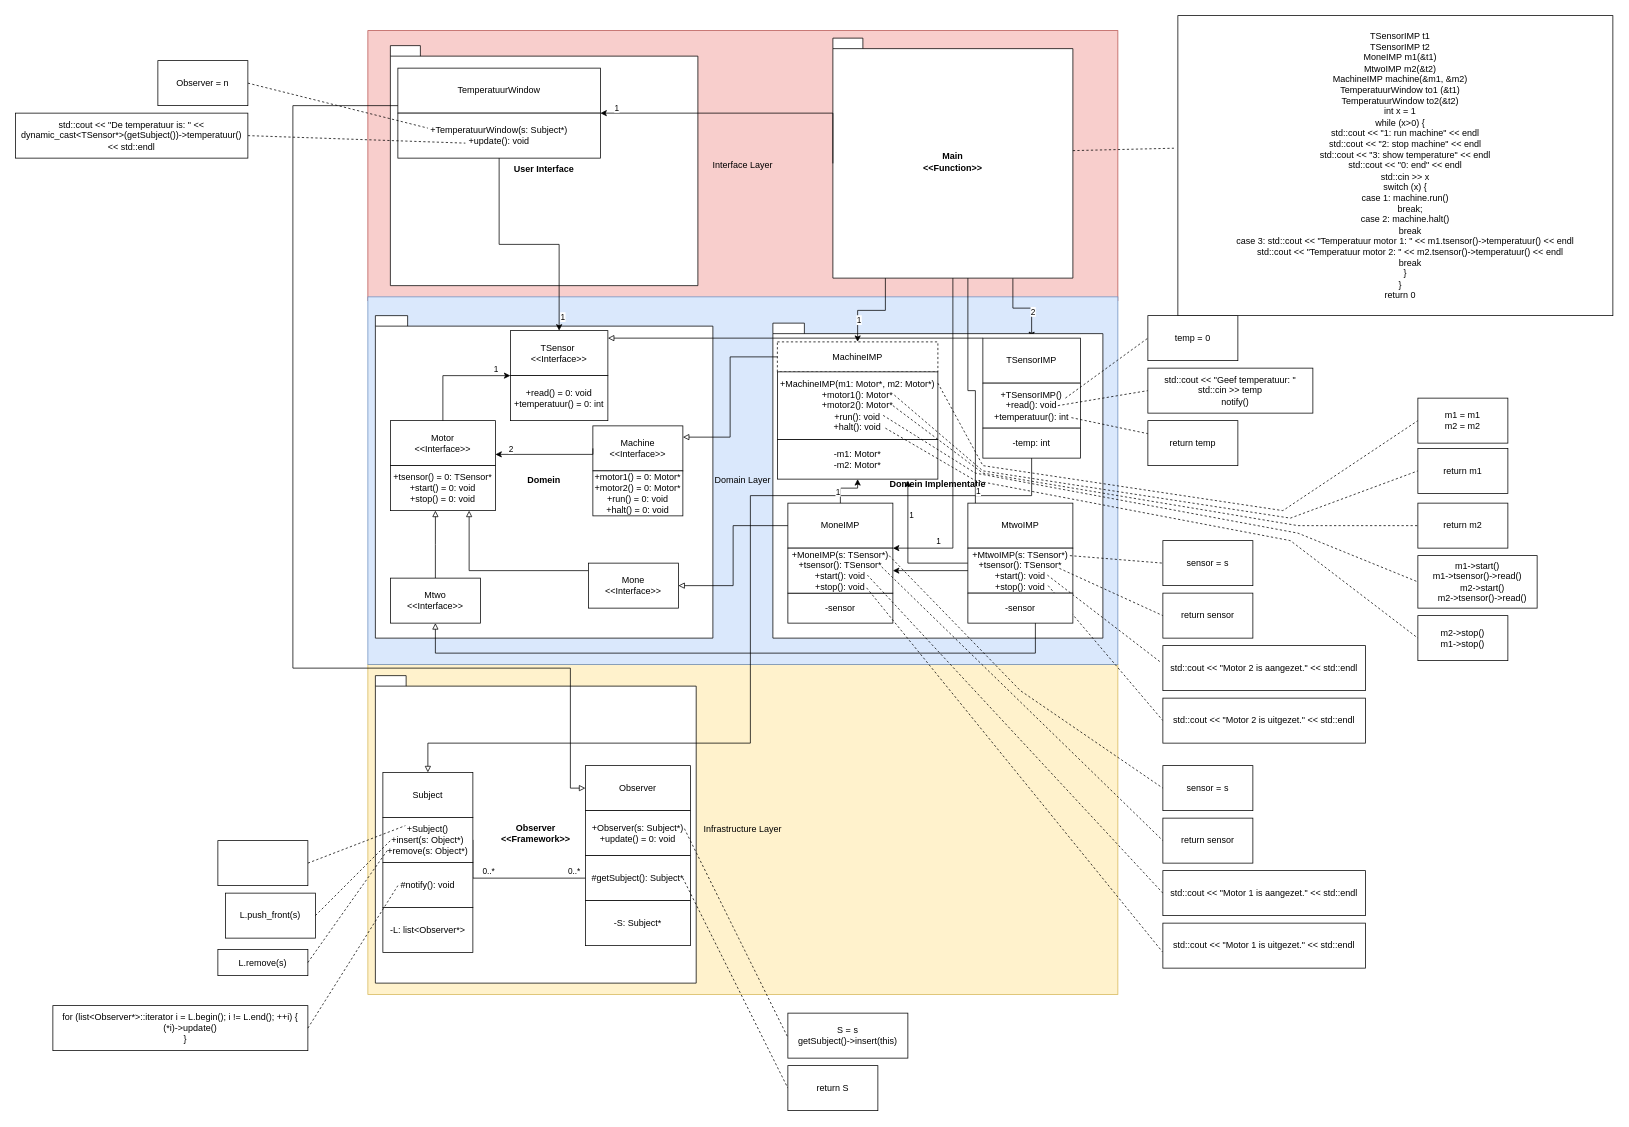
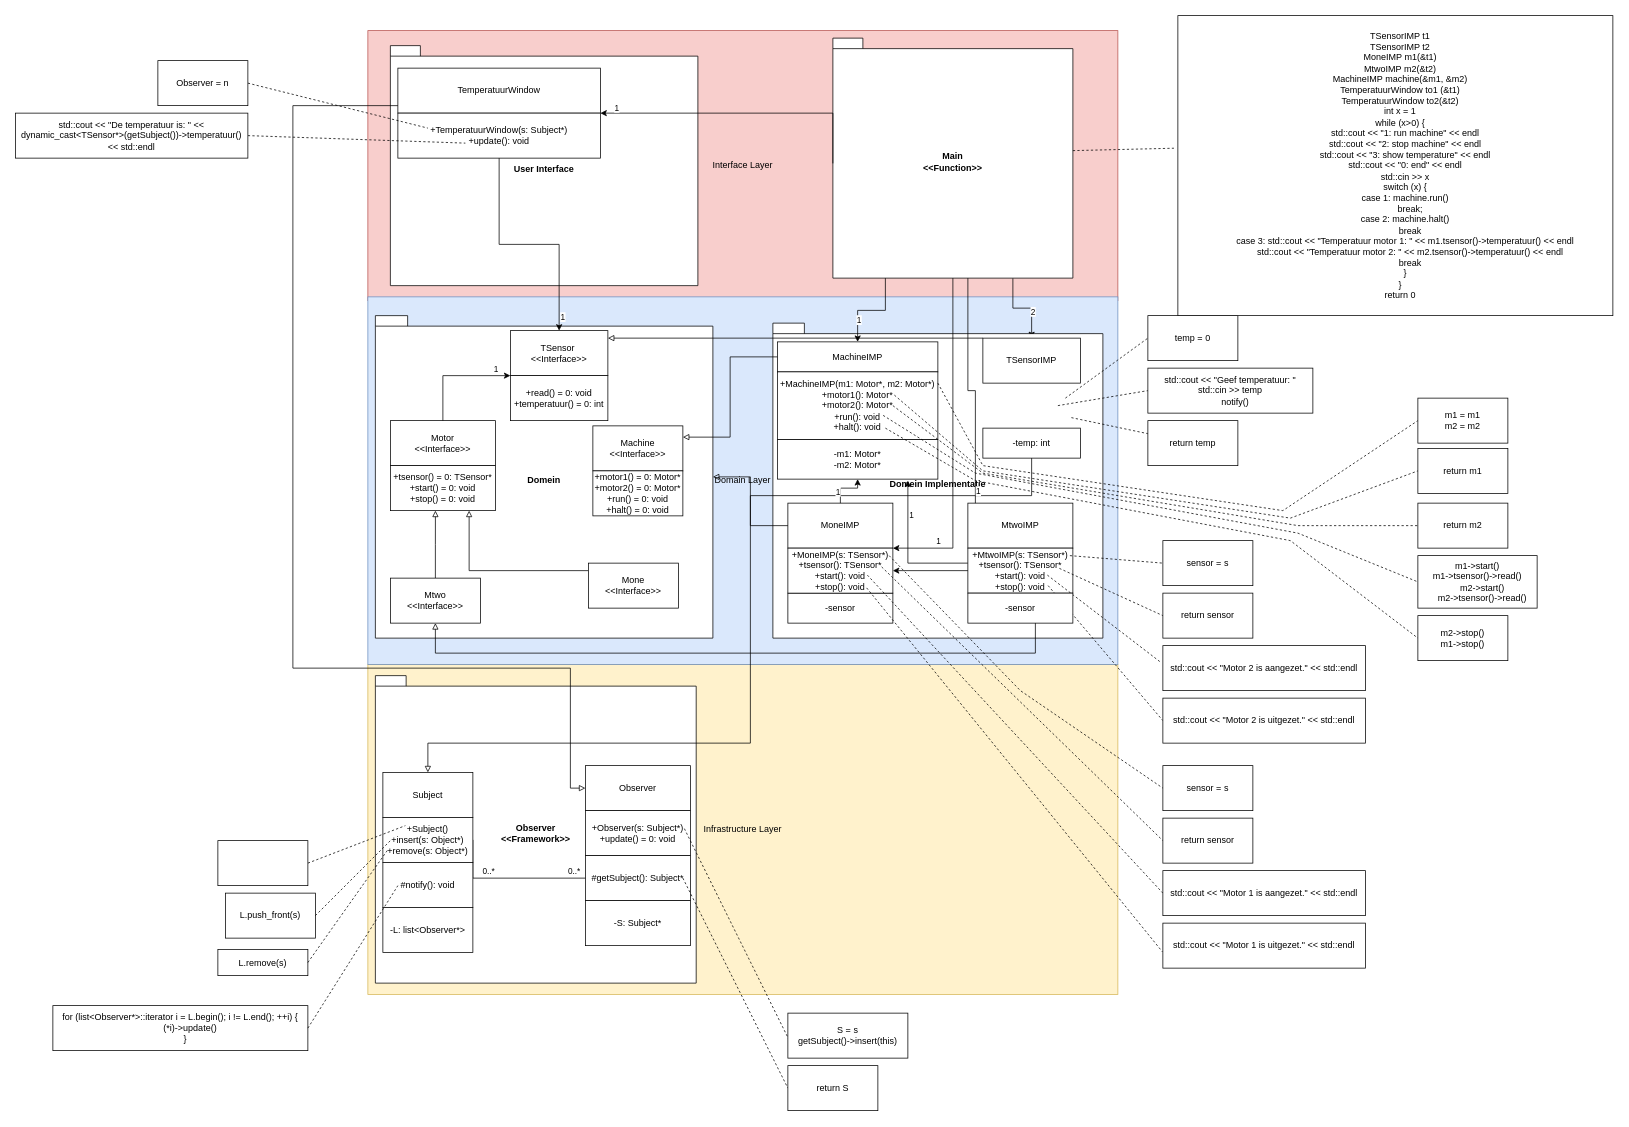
(858, 357) -> (858, 357)
(1032, 405) -> none
(548, 454) -> none
(733, 571) -> (743, 477)
